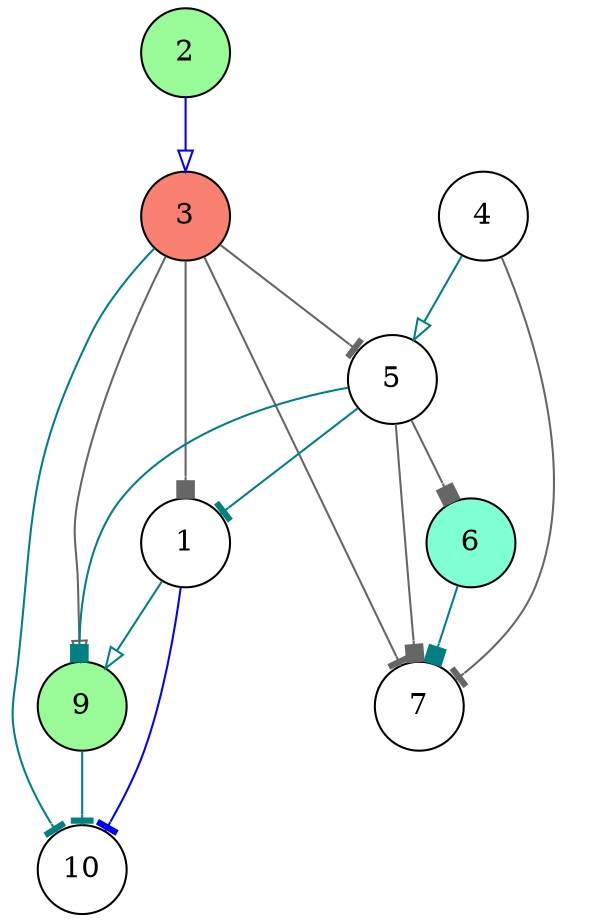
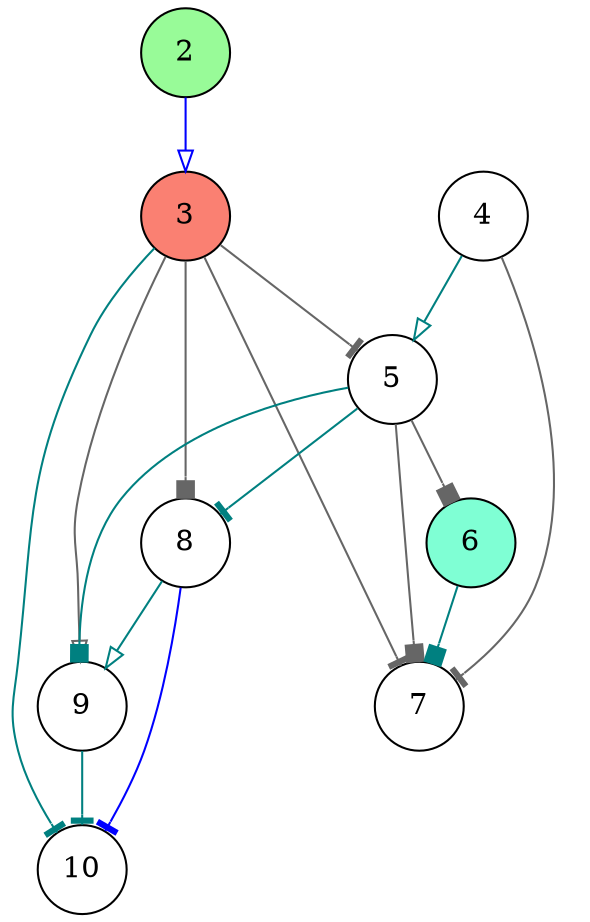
(186, 543) -> (186, 543)
(82, 706) -> (82, 706)
